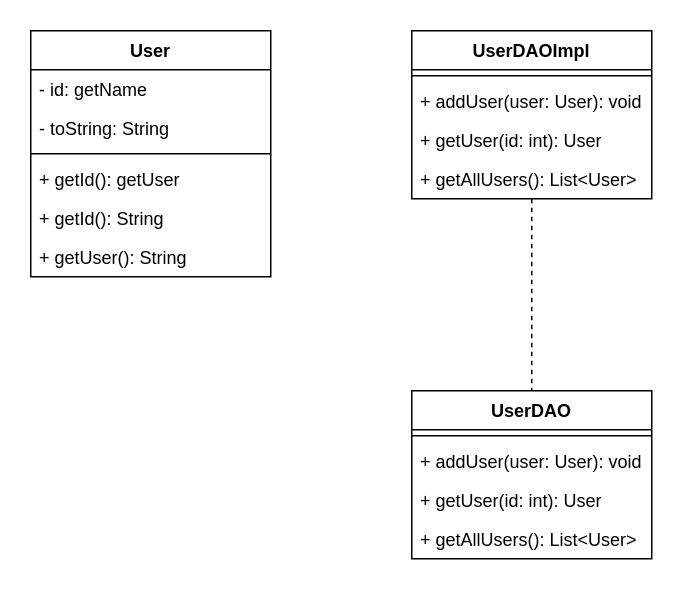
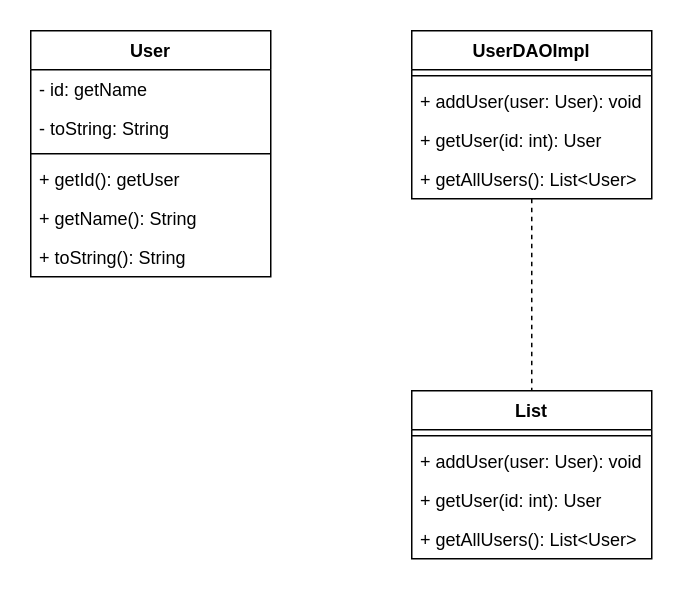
(116, 220) -> (126, 220)
(126, 259) -> (129, 259)
(532, 412) -> (532, 412)
